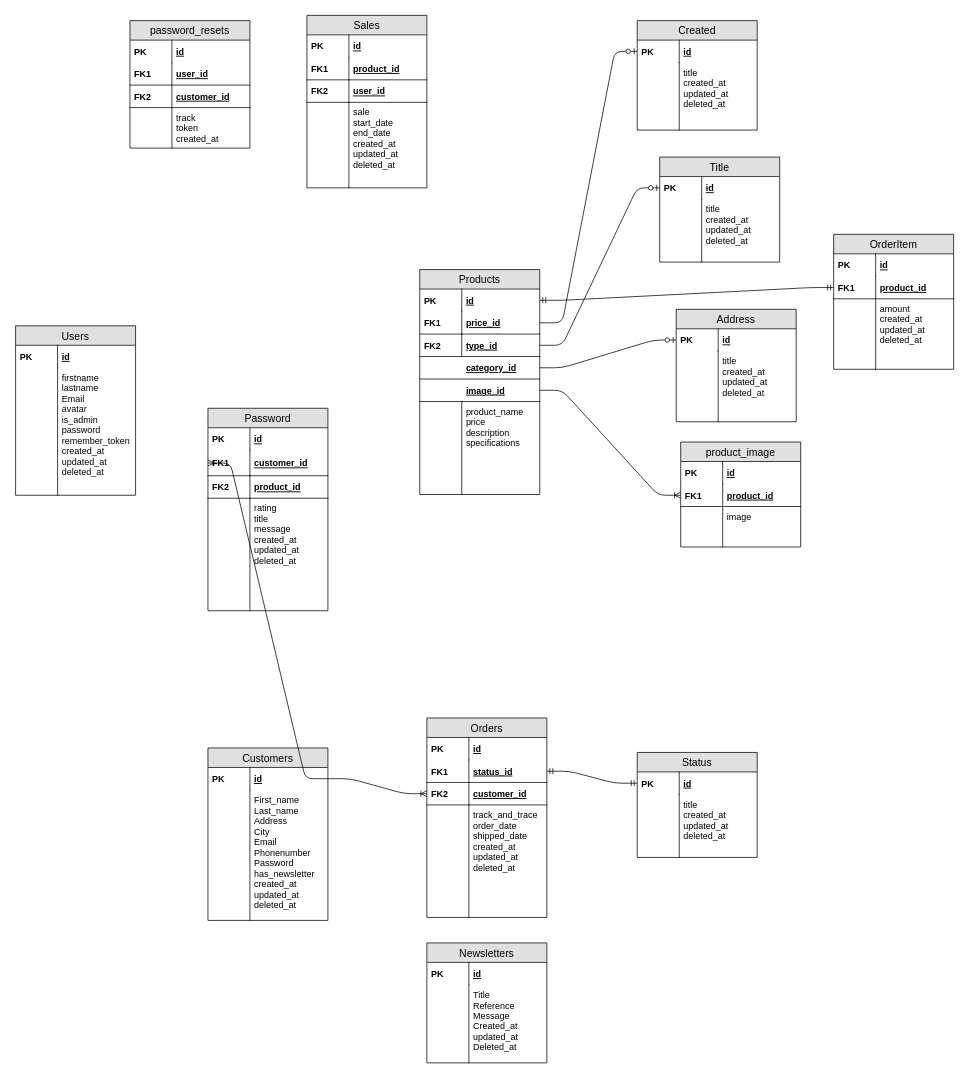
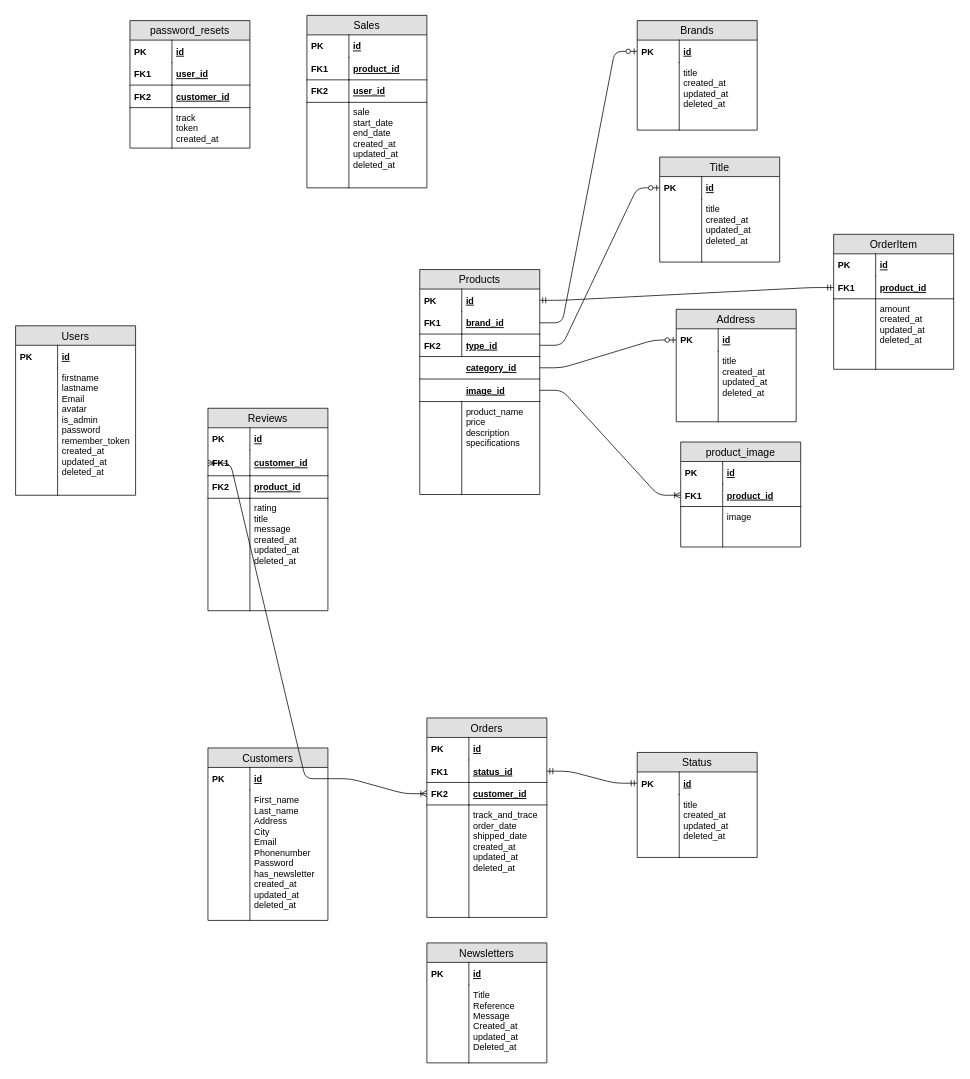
(697, 31) -> (697, 31)
(484, 323) -> (485, 323)
(267, 419) -> (267, 419)
